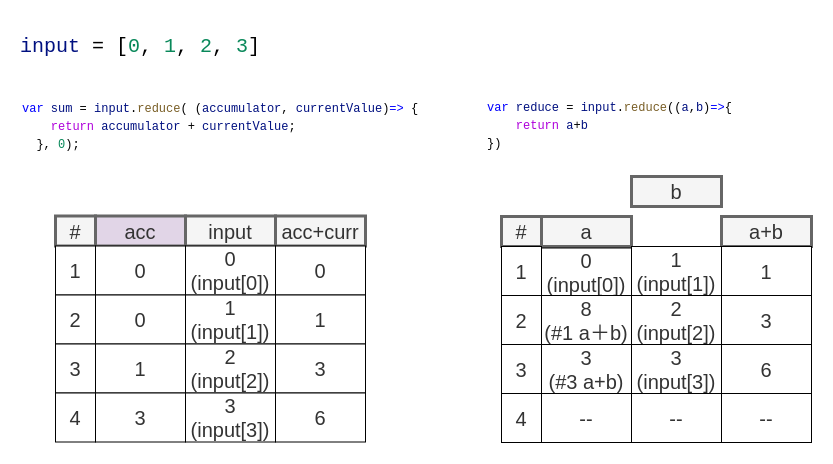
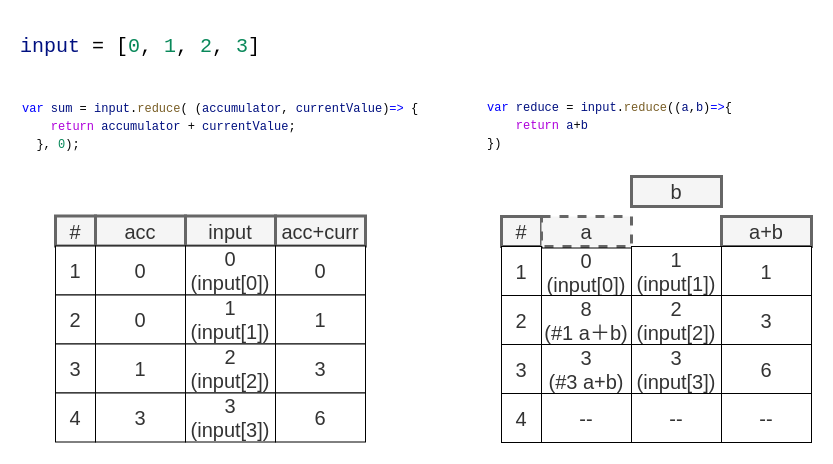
(141, 231) -> (141, 231)
(587, 232) -> (587, 232)
